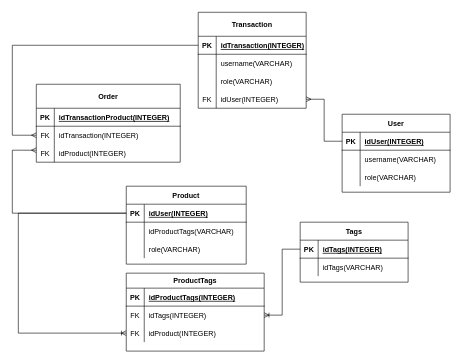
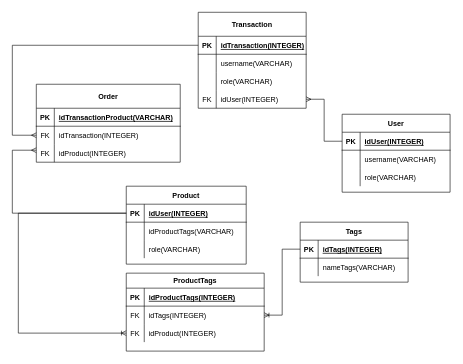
(115, 118) -> (115, 118)
(352, 268) -> (357, 268)
